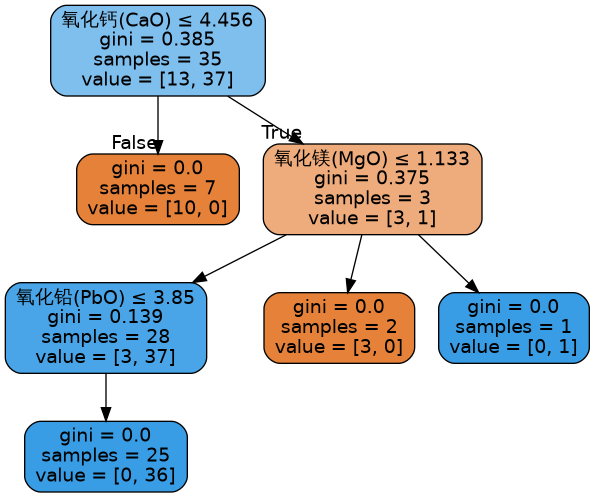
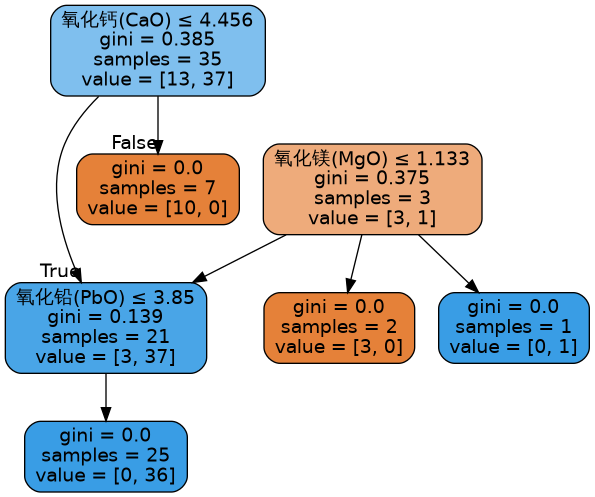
(260, 116) -> (57, 178)
(106, 337) -> (106, 337)
